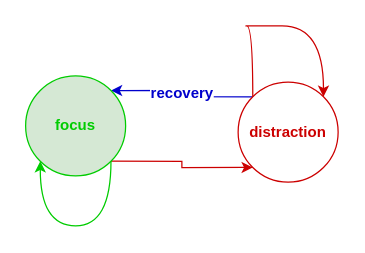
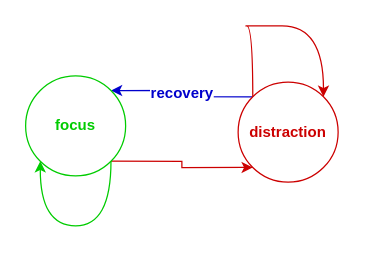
(76, 126) -> (76, 126)
